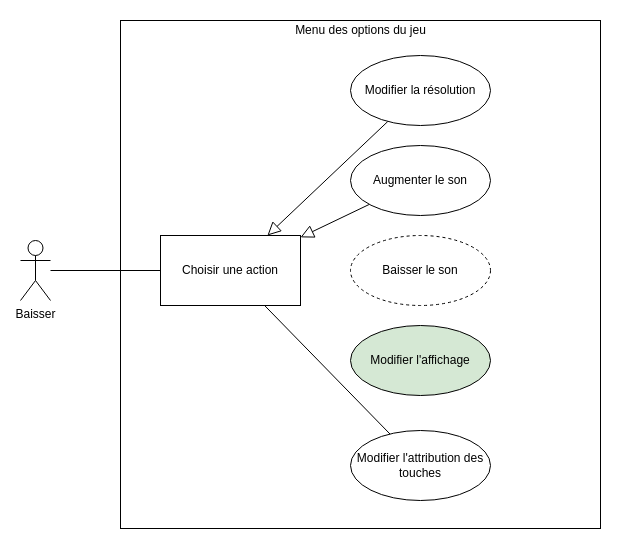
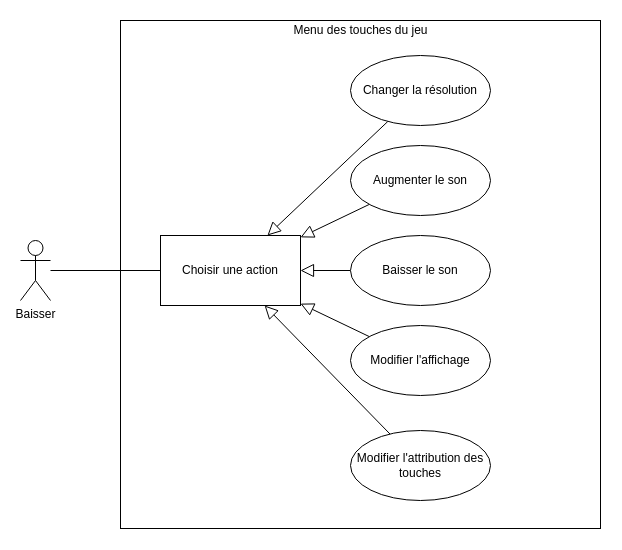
(361, 31) -> (361, 31)
(421, 91) -> (421, 91)
none -> (332, 271)
(421, 271) -> (421, 271)
(270, 311) -> (274, 316)
none -> (341, 323)
(421, 361) -> (421, 361)
